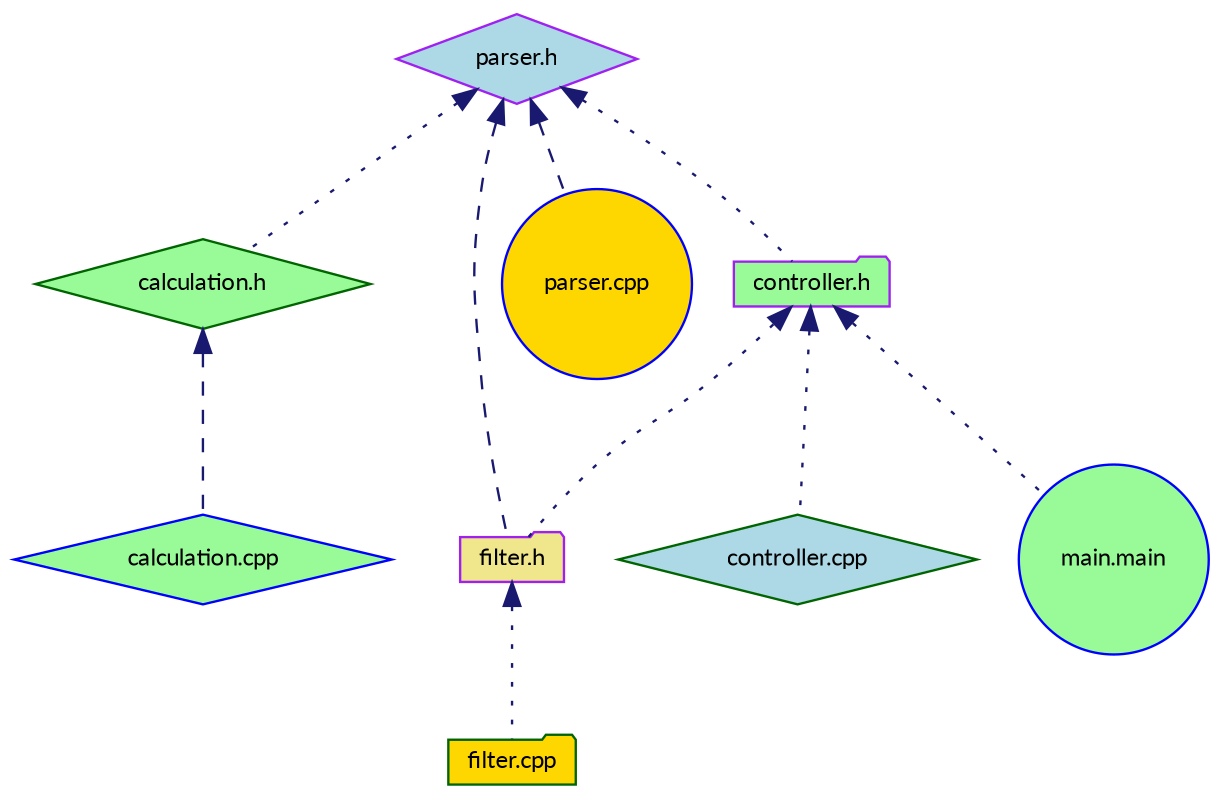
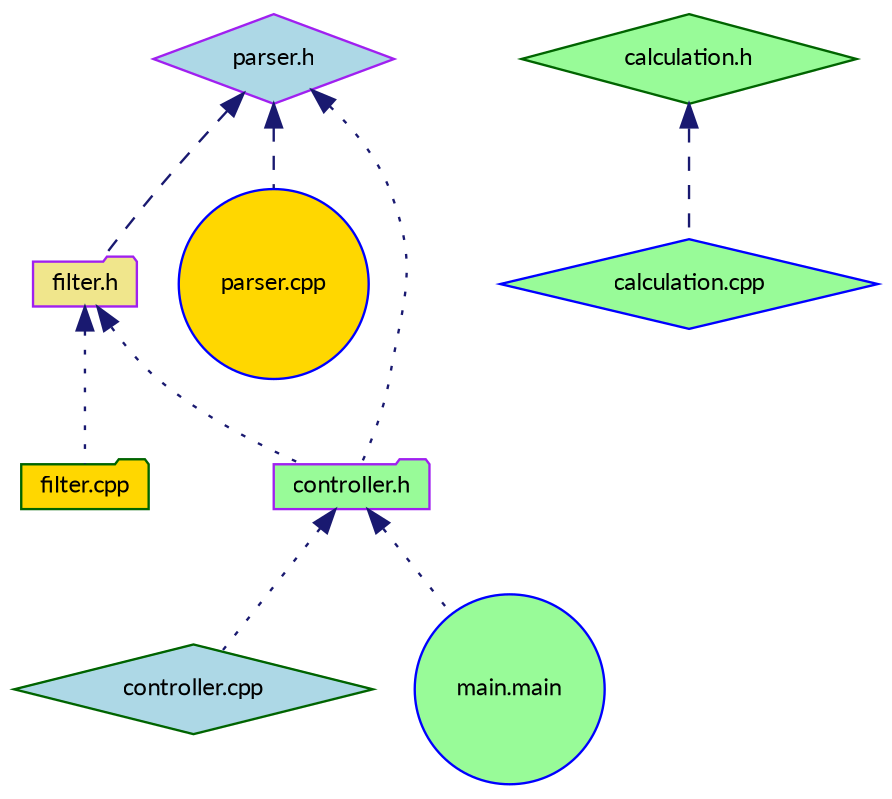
(353, 177) -> none
(647, 426) -> (197, 408)
